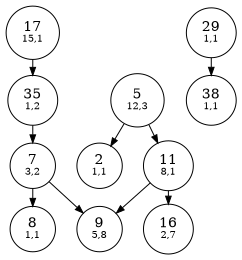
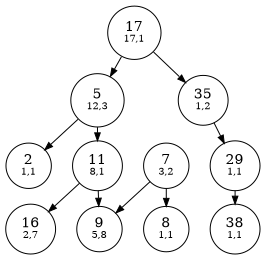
(33, 39) -> (134, 39)
none -> (118, 63)
(33, 130) -> (217, 129)
